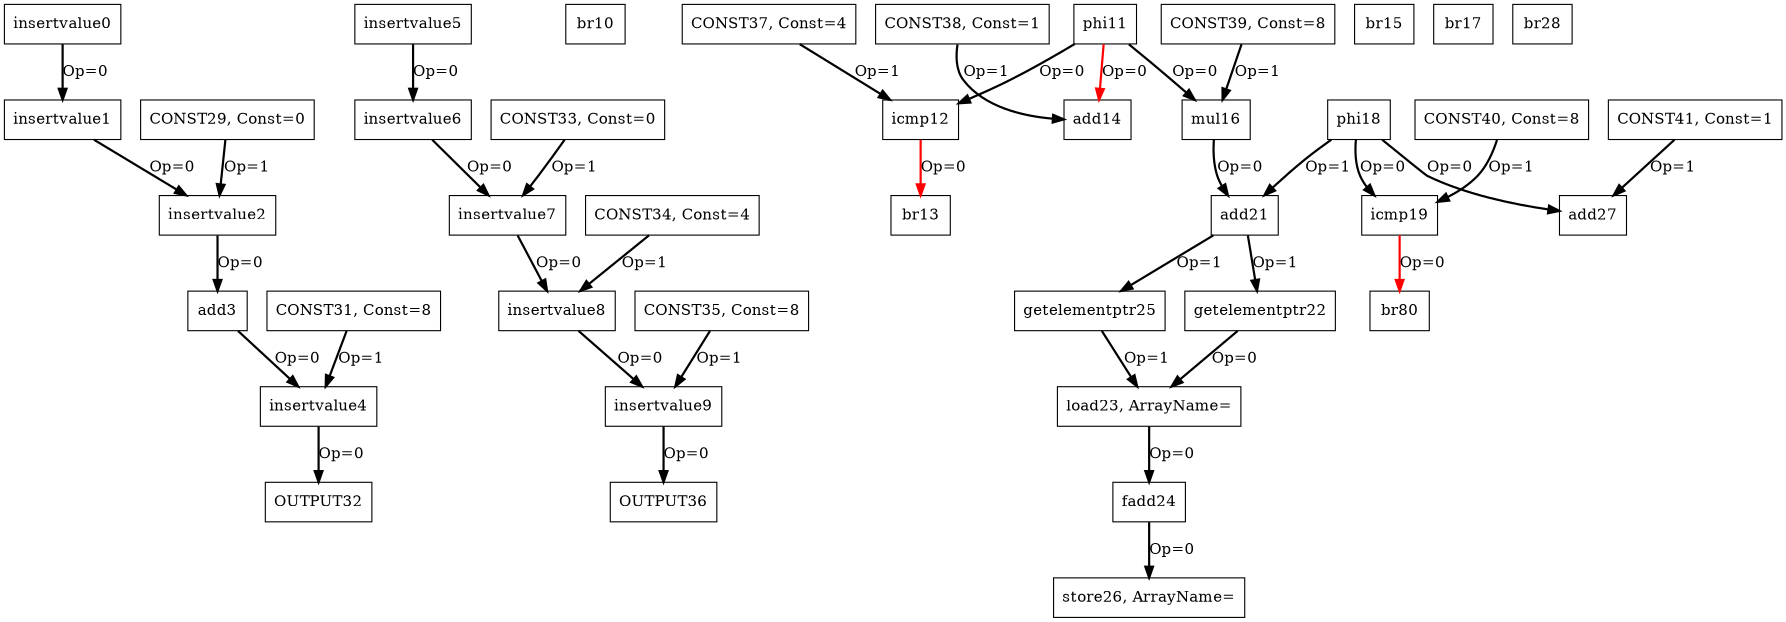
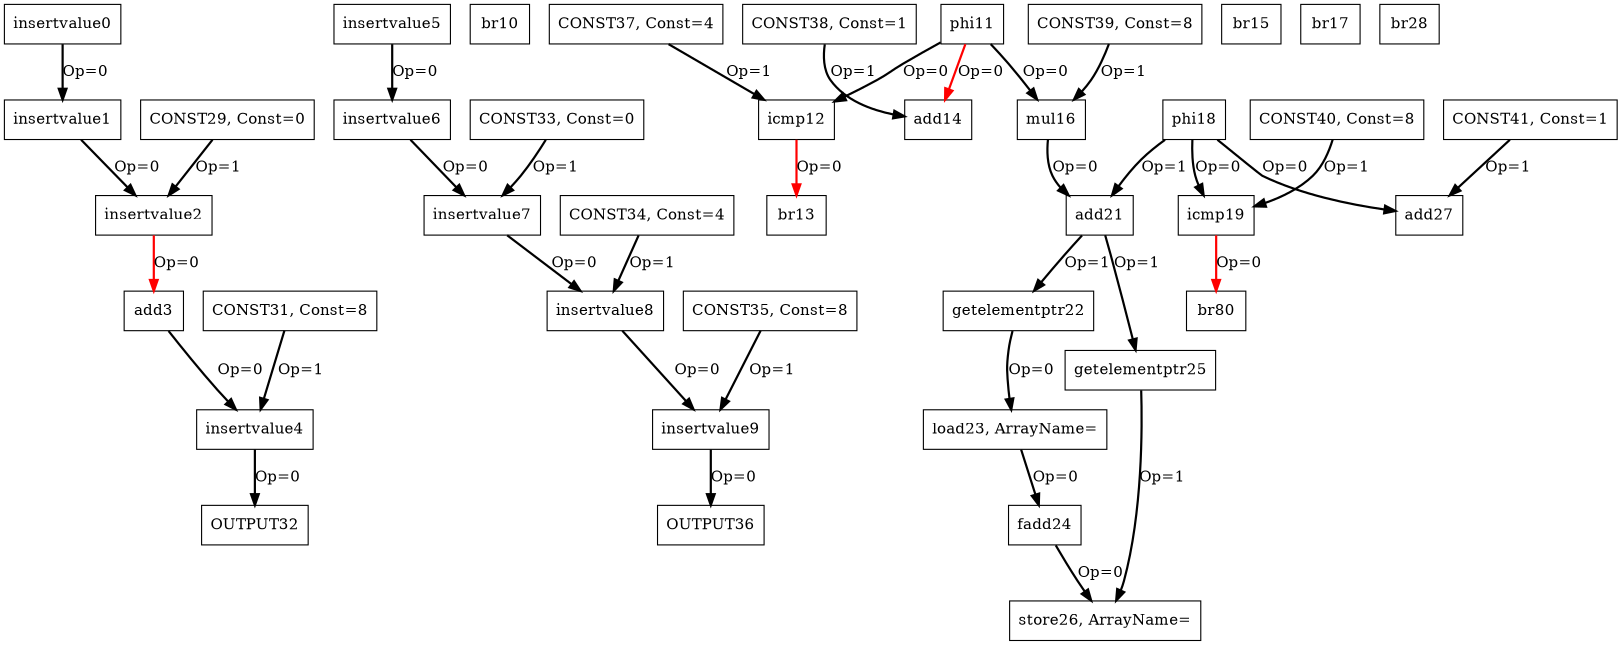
(218, 258) -> (154, 258)
(1117, 354) -> (1139, 491)
